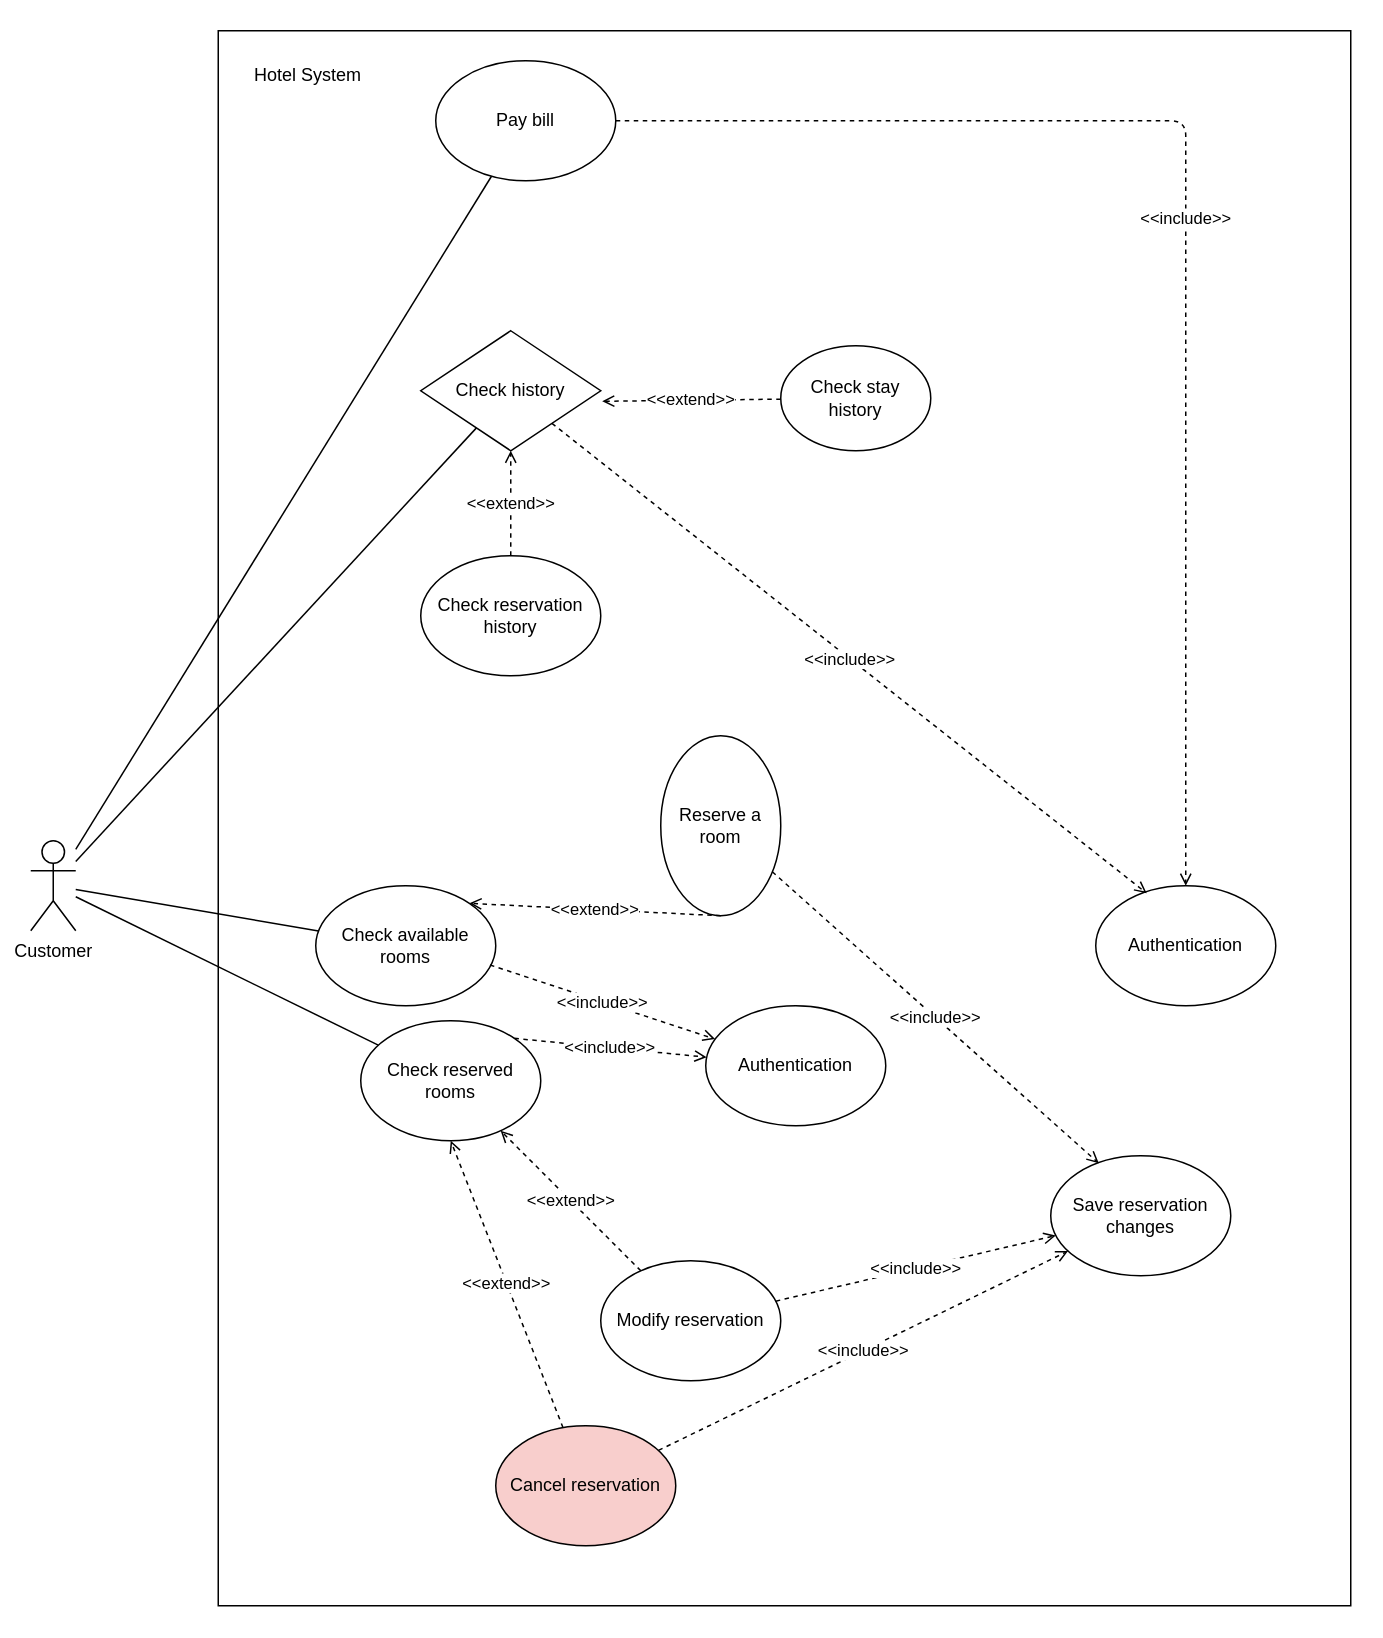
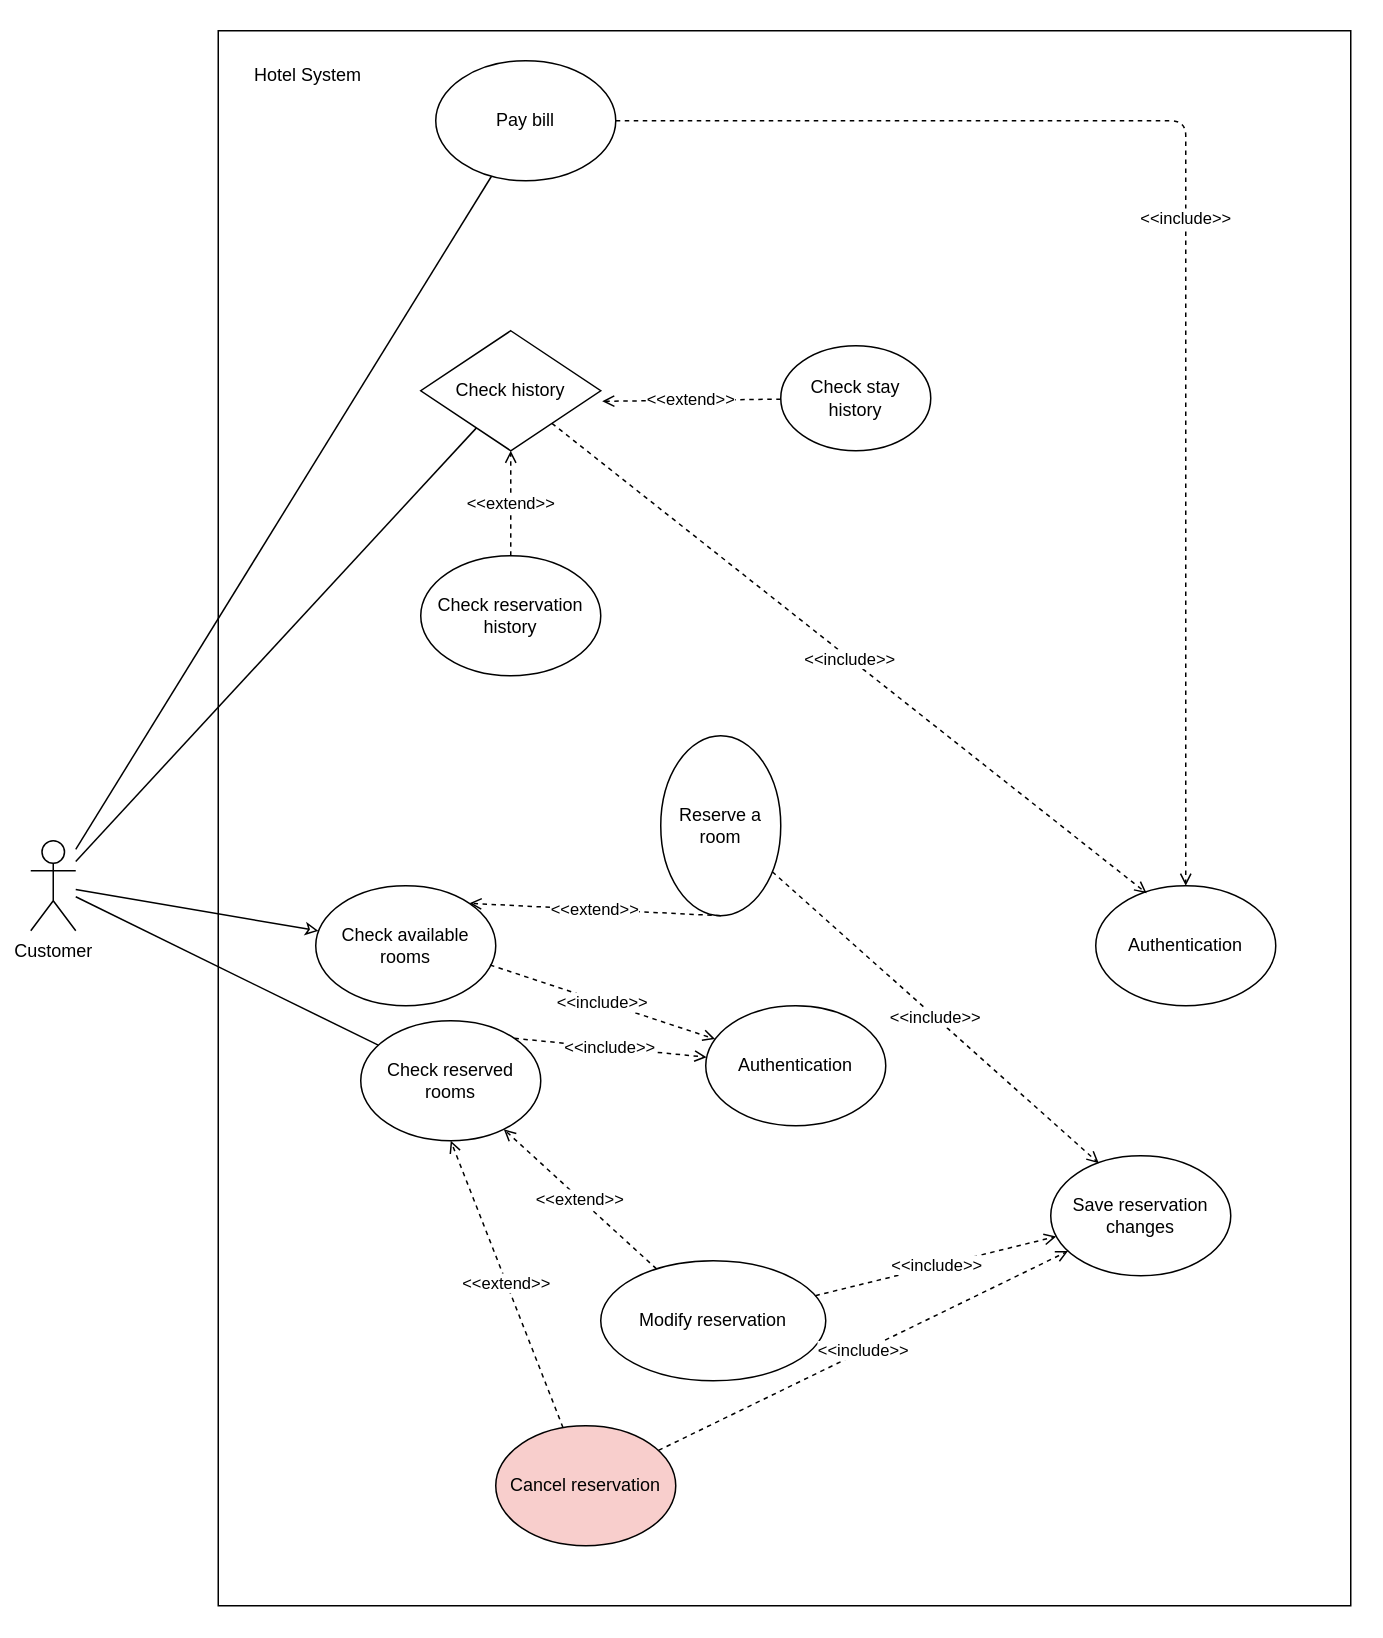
(311, 930) -> (307, 929)
(691, 1321) -> (713, 1321)
